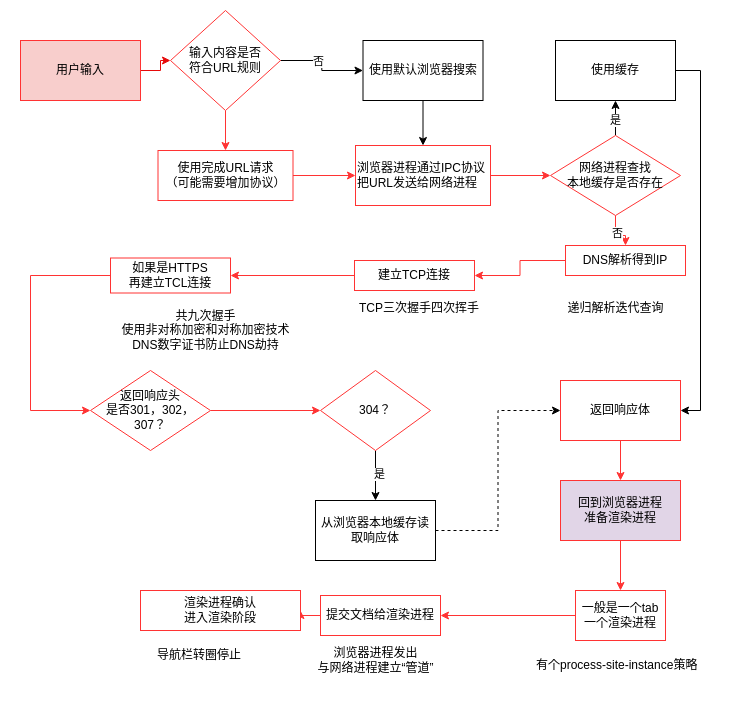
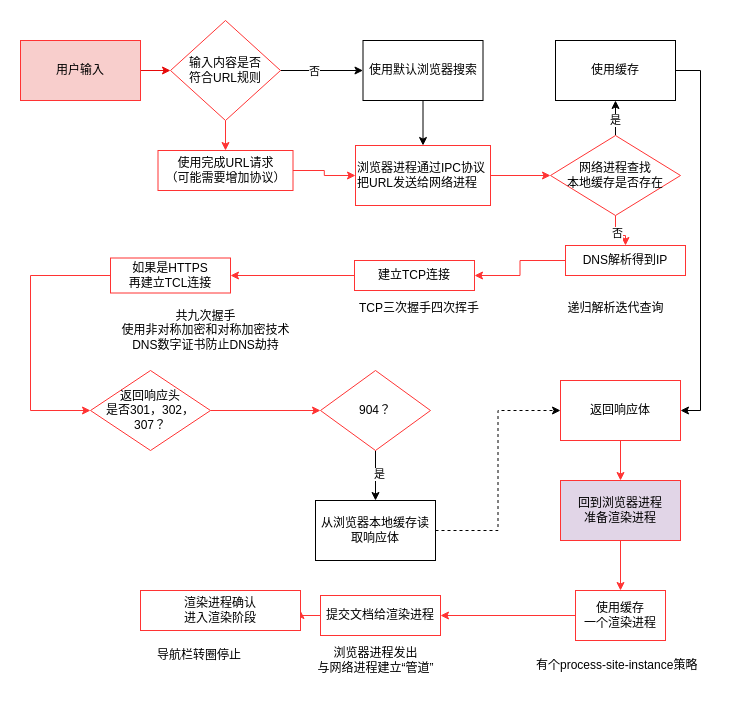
(226, 61) -> (226, 71)
(226, 176) -> (226, 171)
(376, 411) -> (376, 411)
(621, 616) -> (621, 616)
